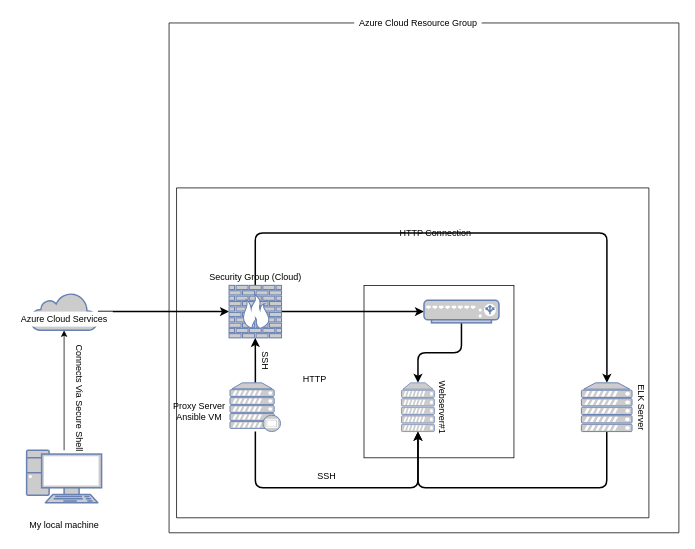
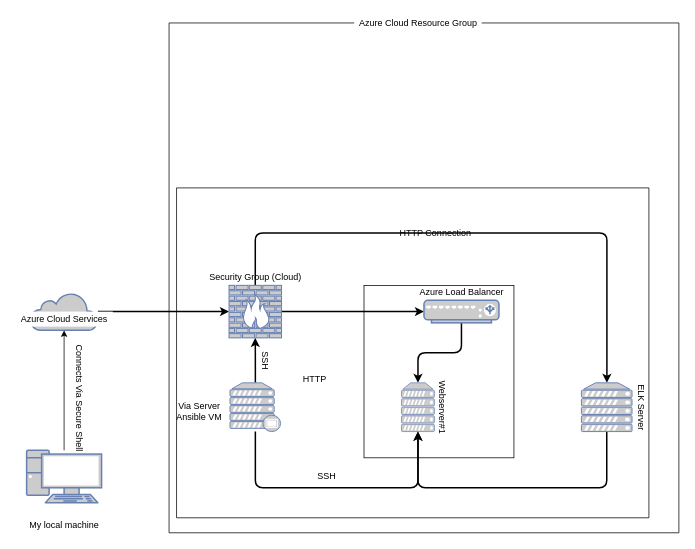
none -> (462, 293)
(200, 411) -> (200, 411)
